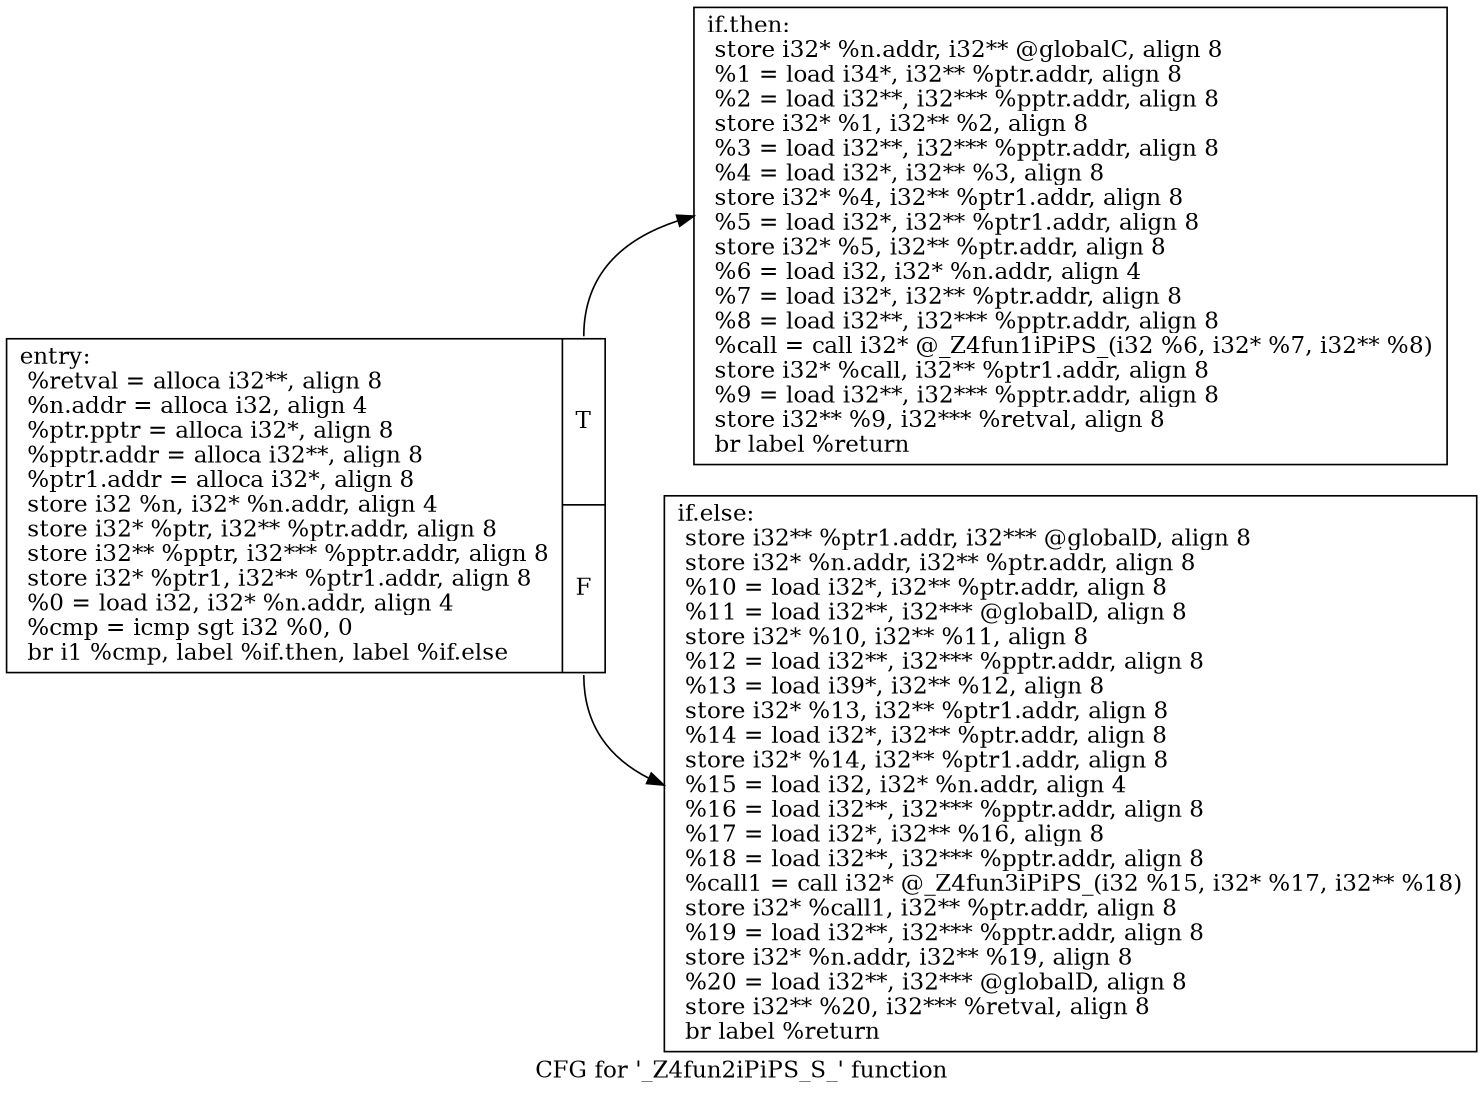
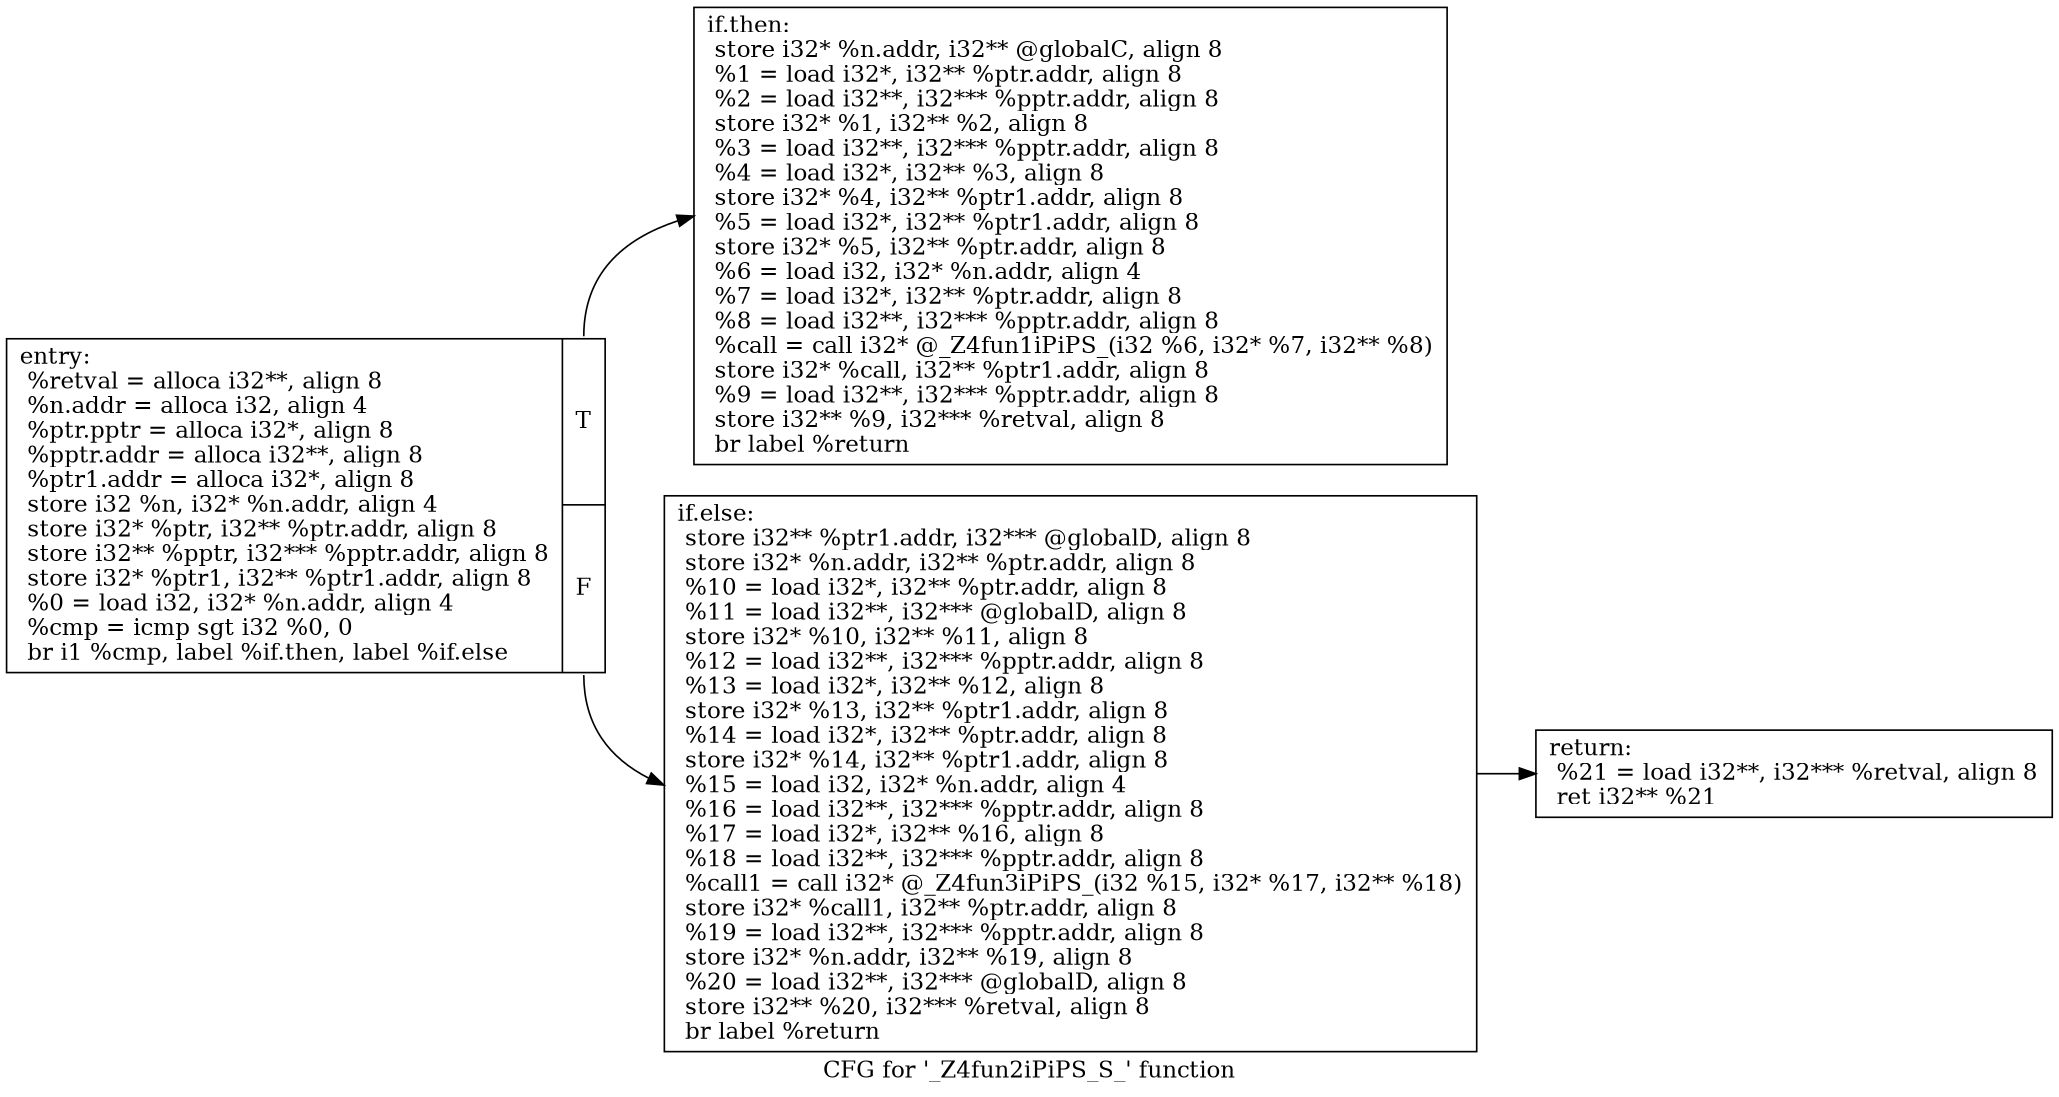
(945, 75) -> (945, 75)
(891, 687) -> (891, 687)
none -> (1794, 774)
